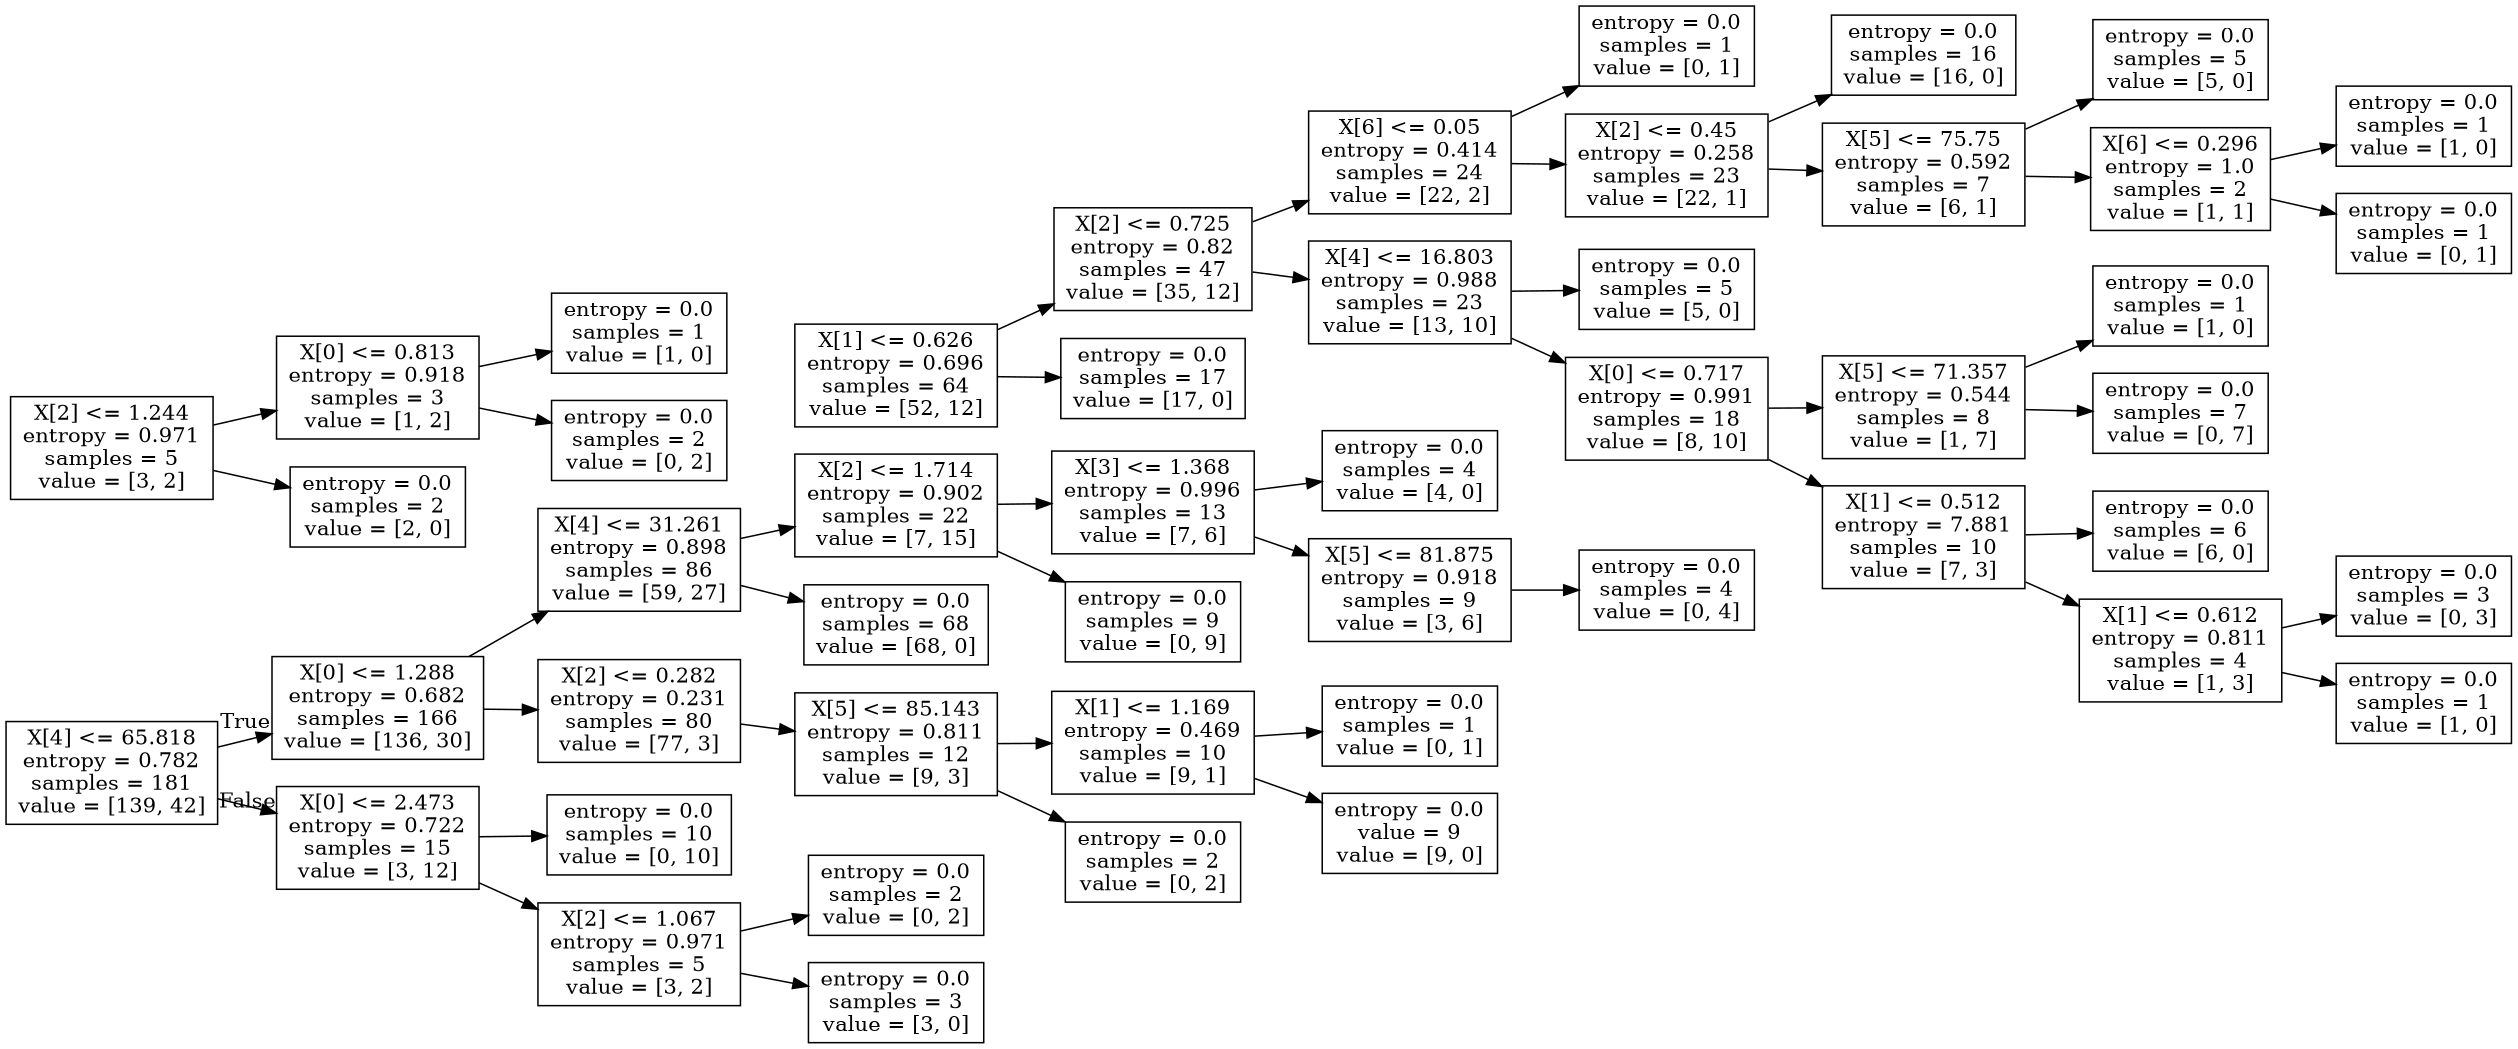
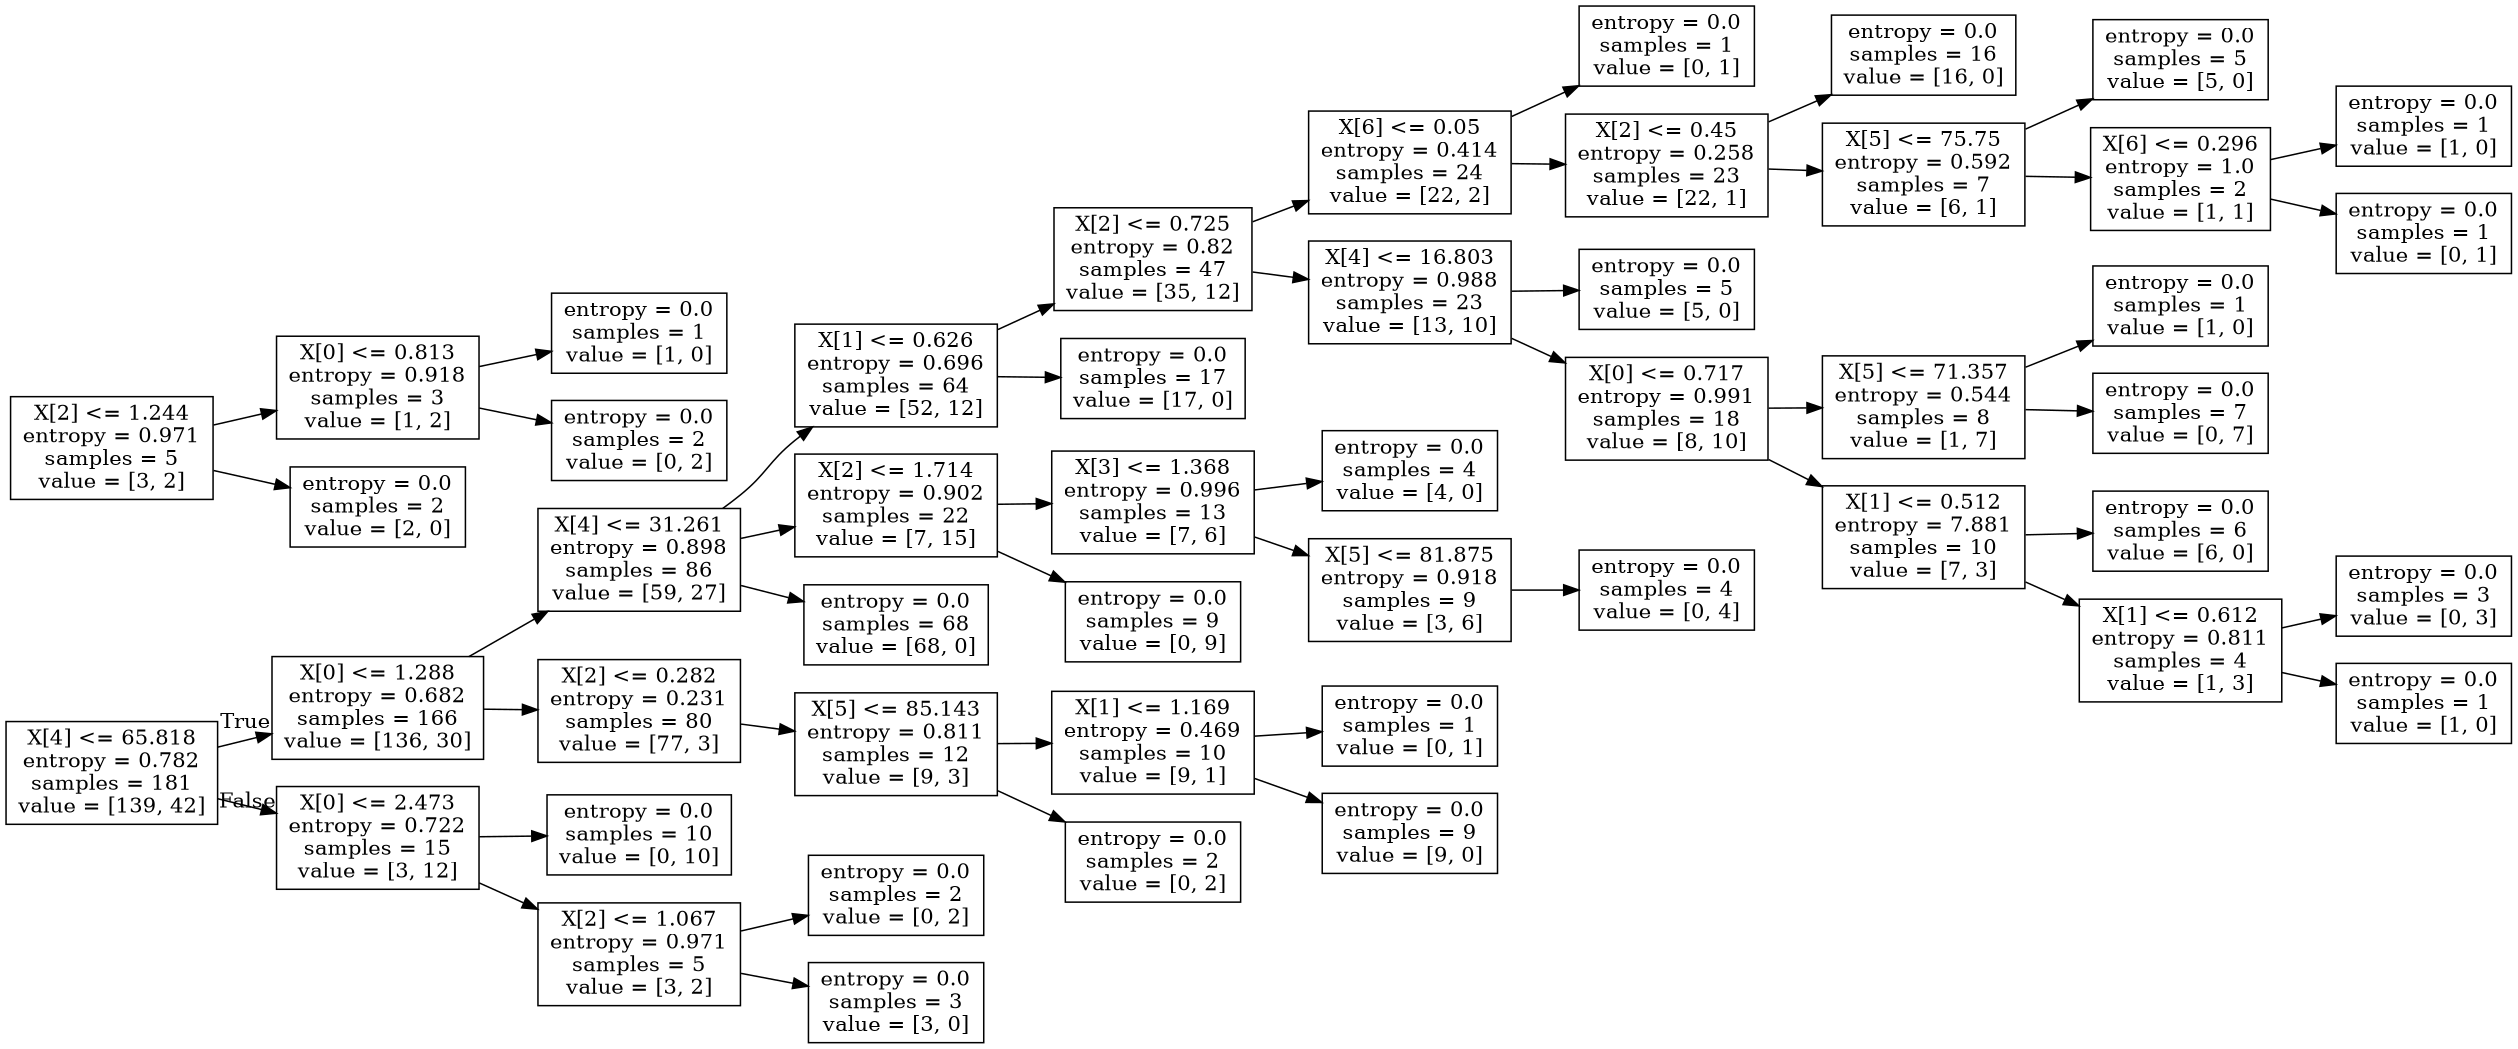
none -> (763, 474)
(1410, 833) -> (1410, 833)
